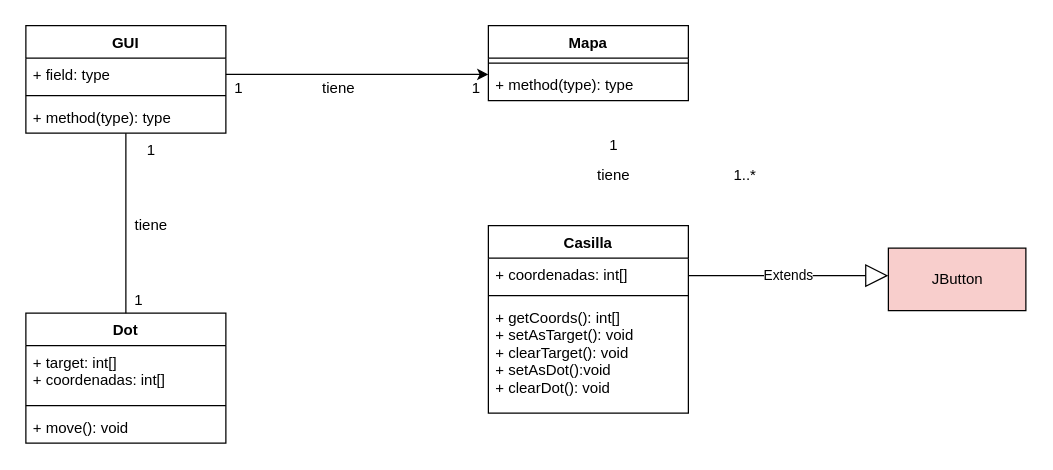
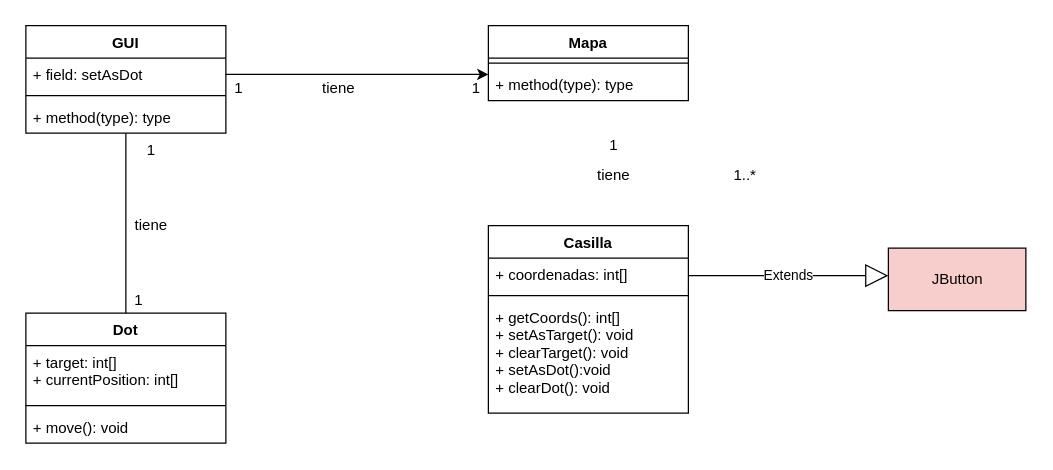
(77, 75) -> (94, 75)
(88, 363) -> (88, 363)
